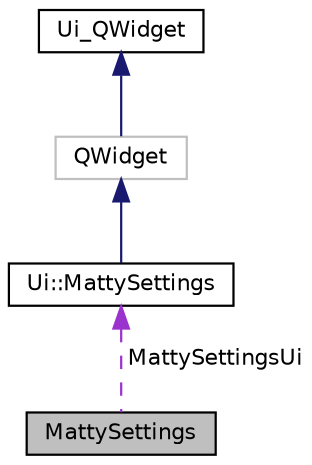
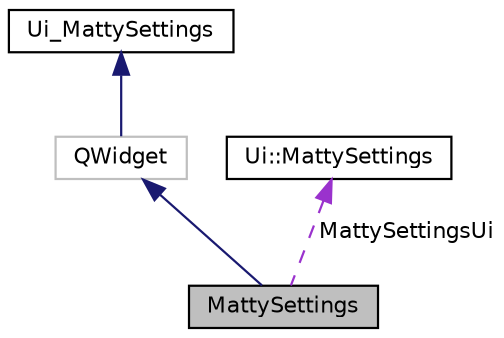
(121, 31) -> (121, 31)
(121, 233) -> (211, 240)
